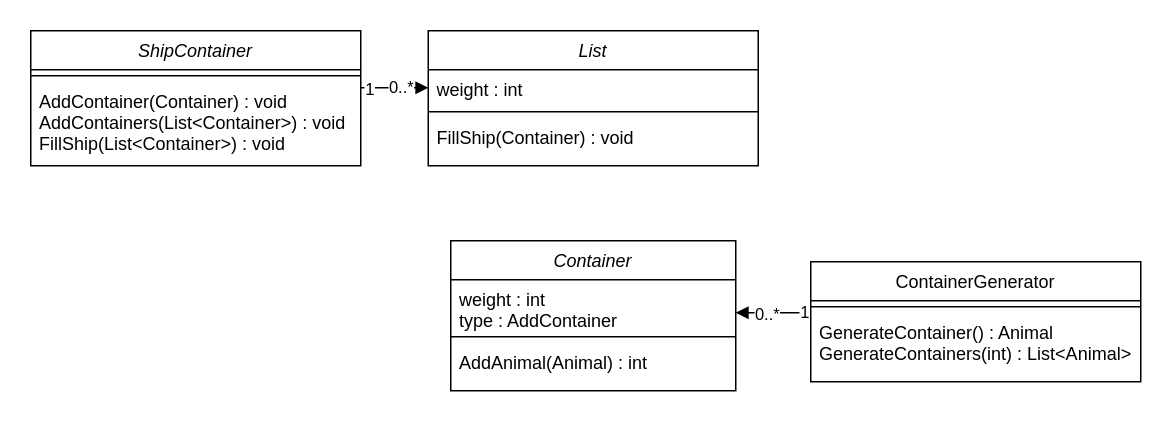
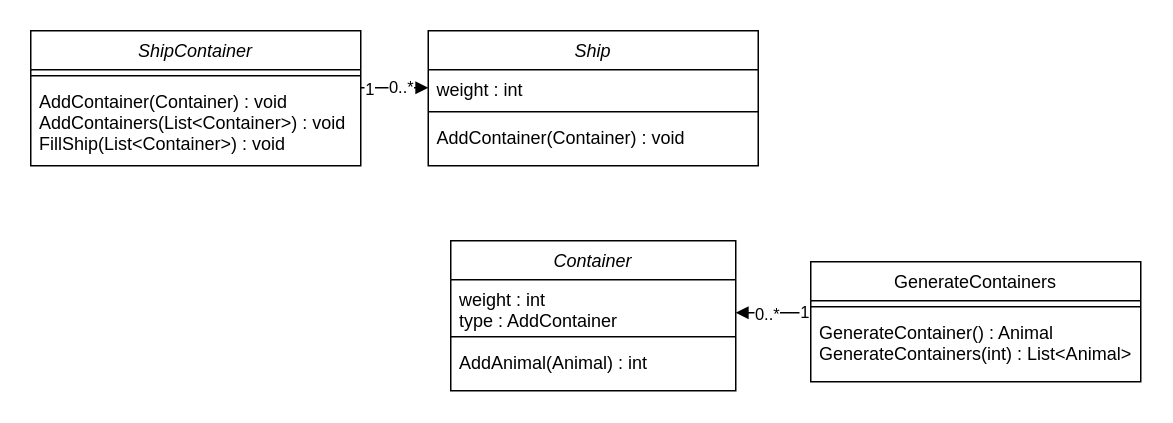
(593, 51) -> (593, 51)
(546, 138) -> (574, 138)
(975, 282) -> (975, 282)
